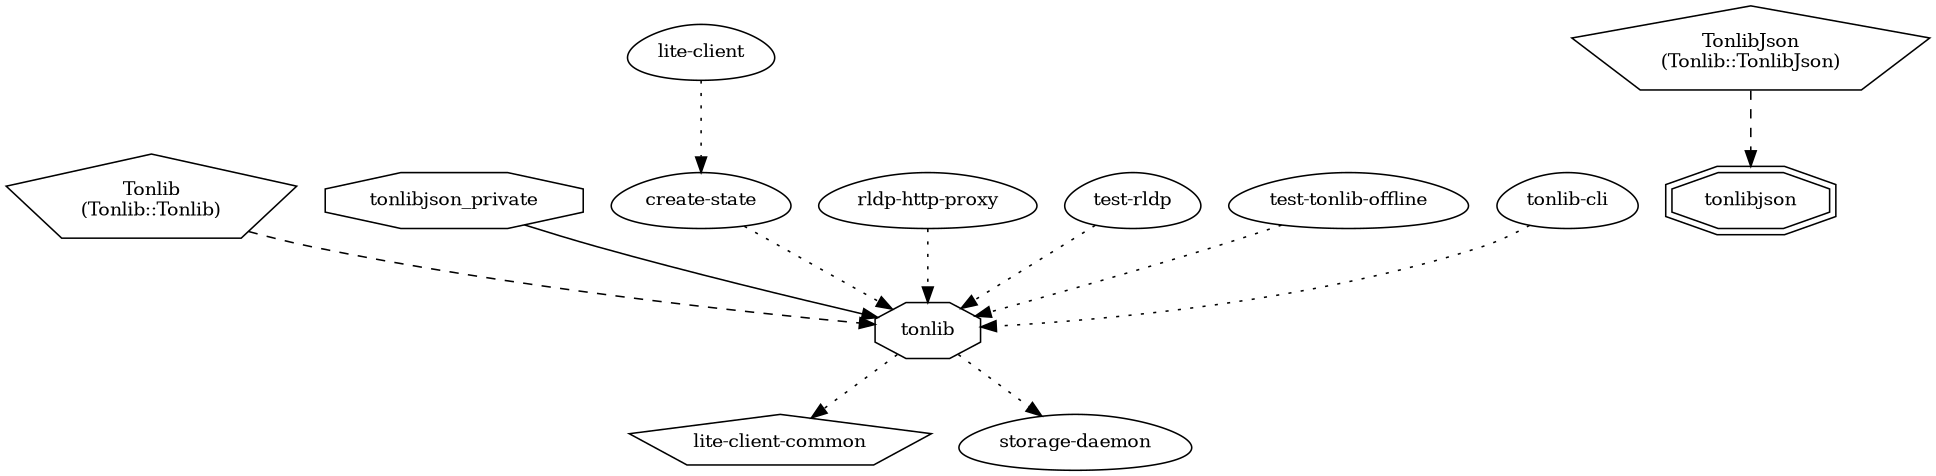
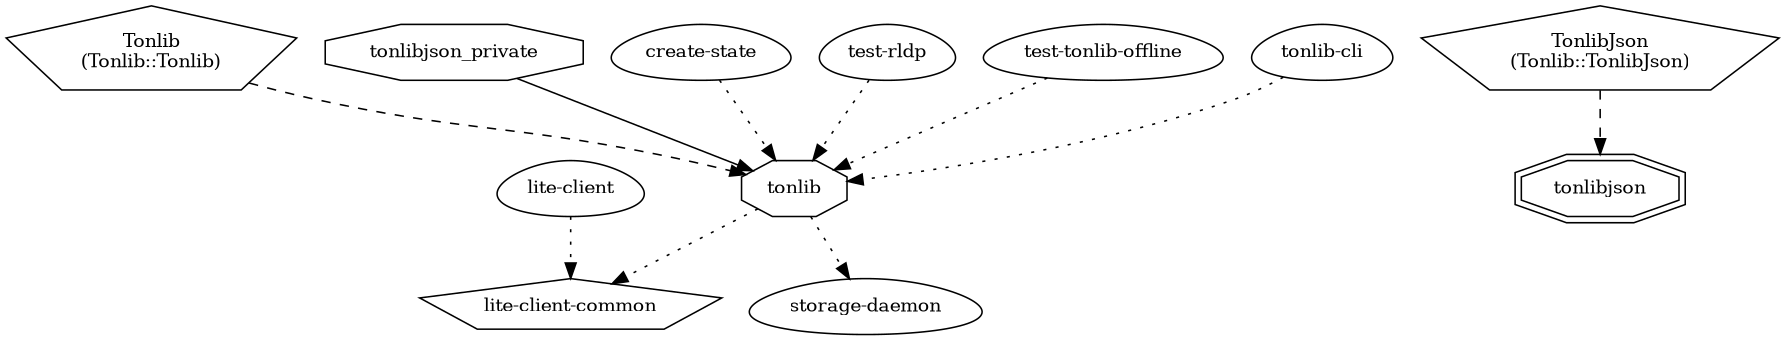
(701, 119) -> (571, 240)
(928, 201) -> none
